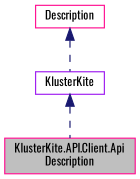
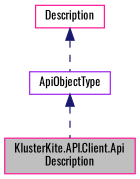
(70, 83) -> (70, 83)
